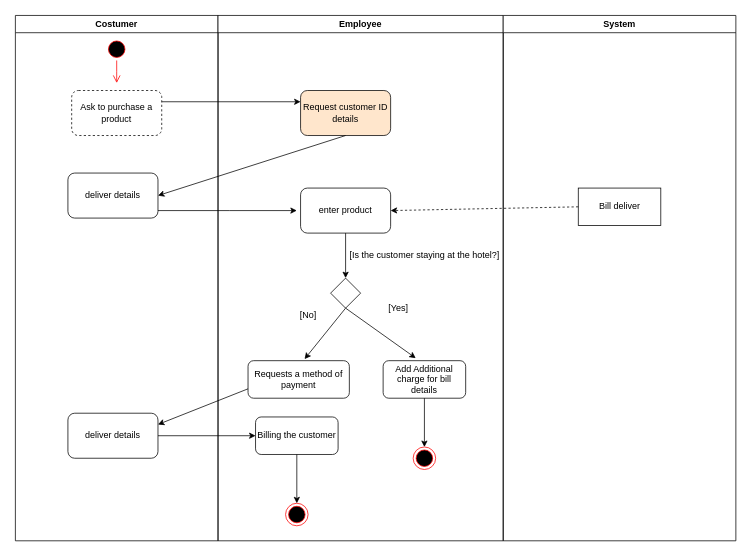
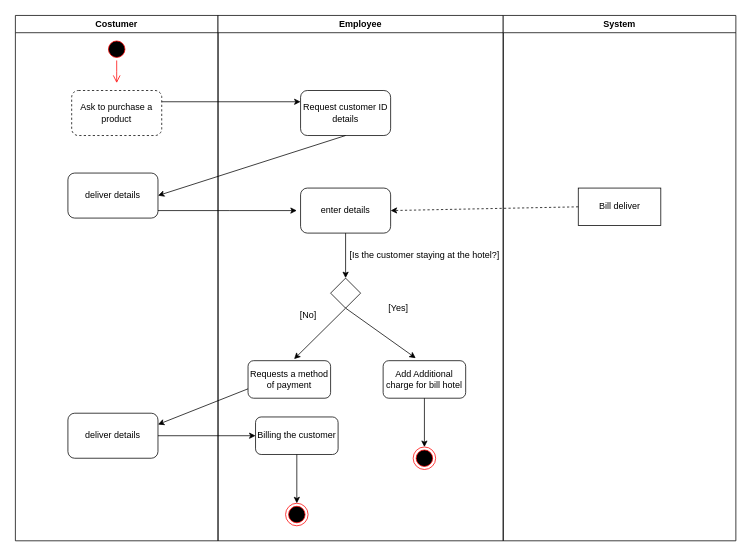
(345, 113) -> (345, 113)
(345, 210) -> (345, 210)
(299, 379) -> (289, 379)
(424, 379) -> (424, 379)
